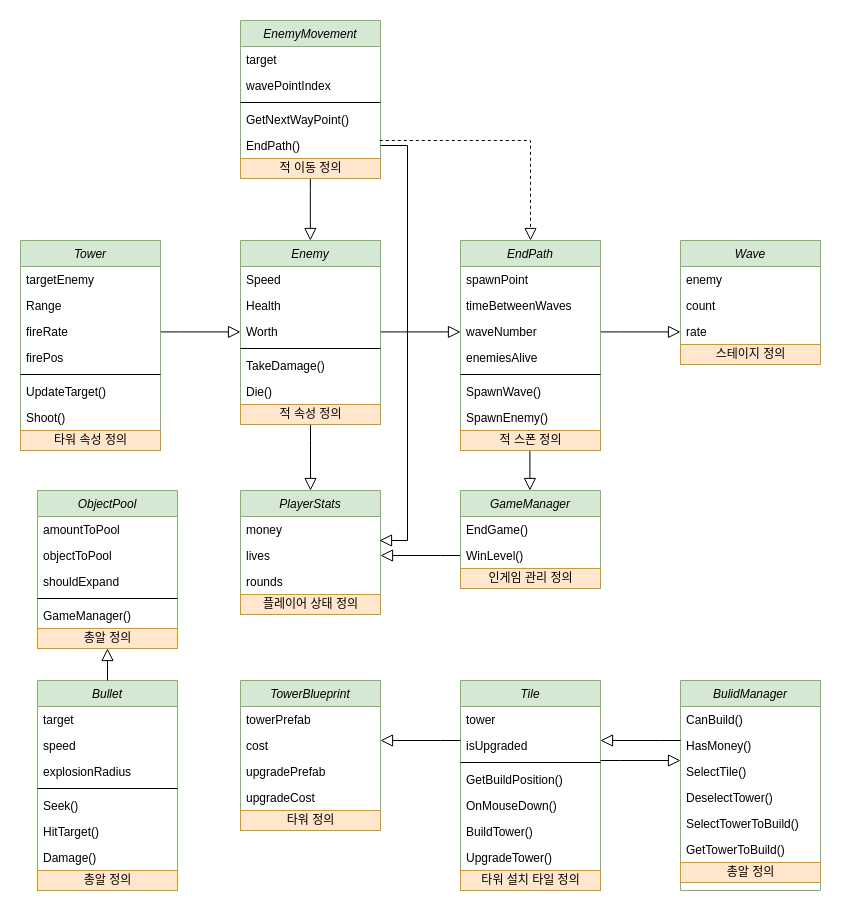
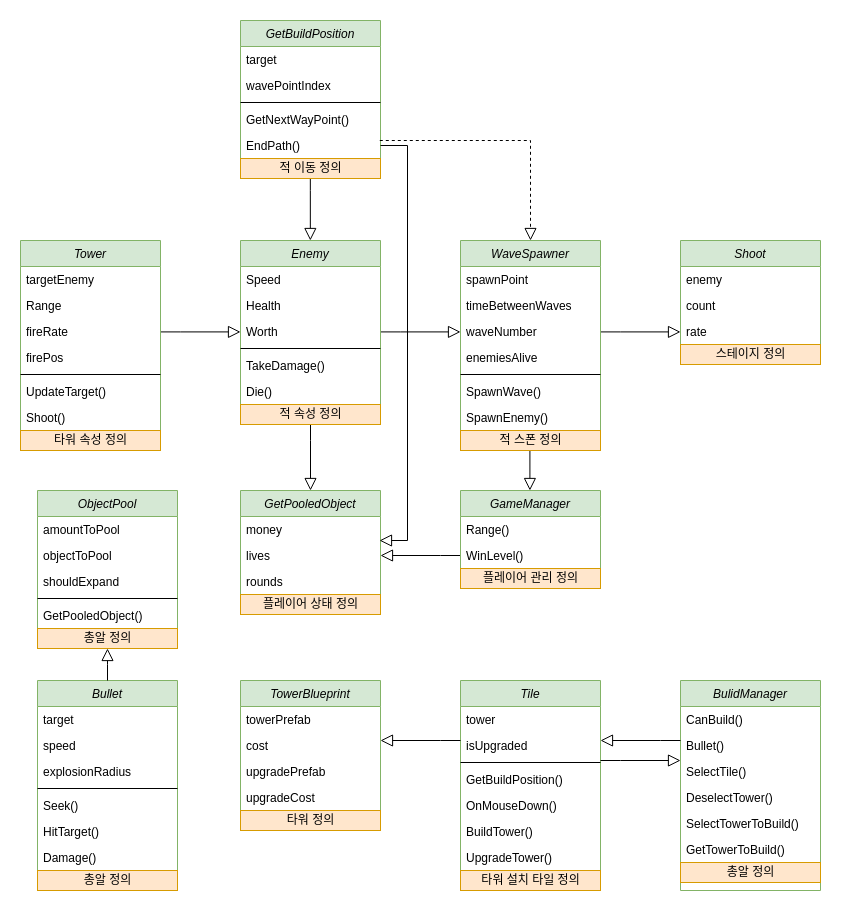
(310, 34) -> (310, 34)
(530, 254) -> (530, 254)
(750, 254) -> (750, 254)
(310, 504) -> (310, 504)
(496, 530) -> (490, 530)
(531, 579) -> (531, 579)
(87, 616) -> (99, 616)
(720, 746) -> (710, 746)
